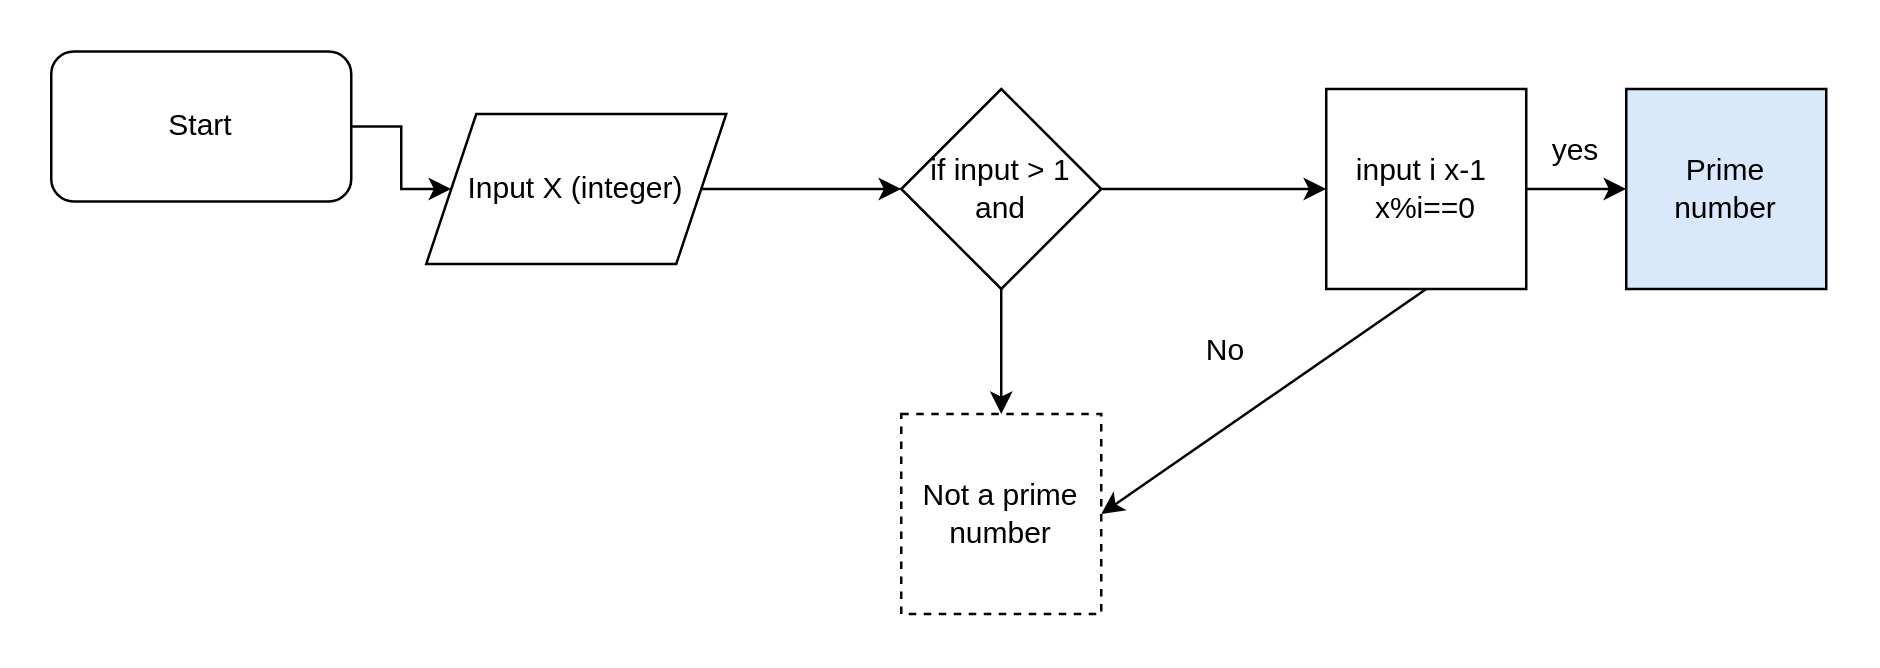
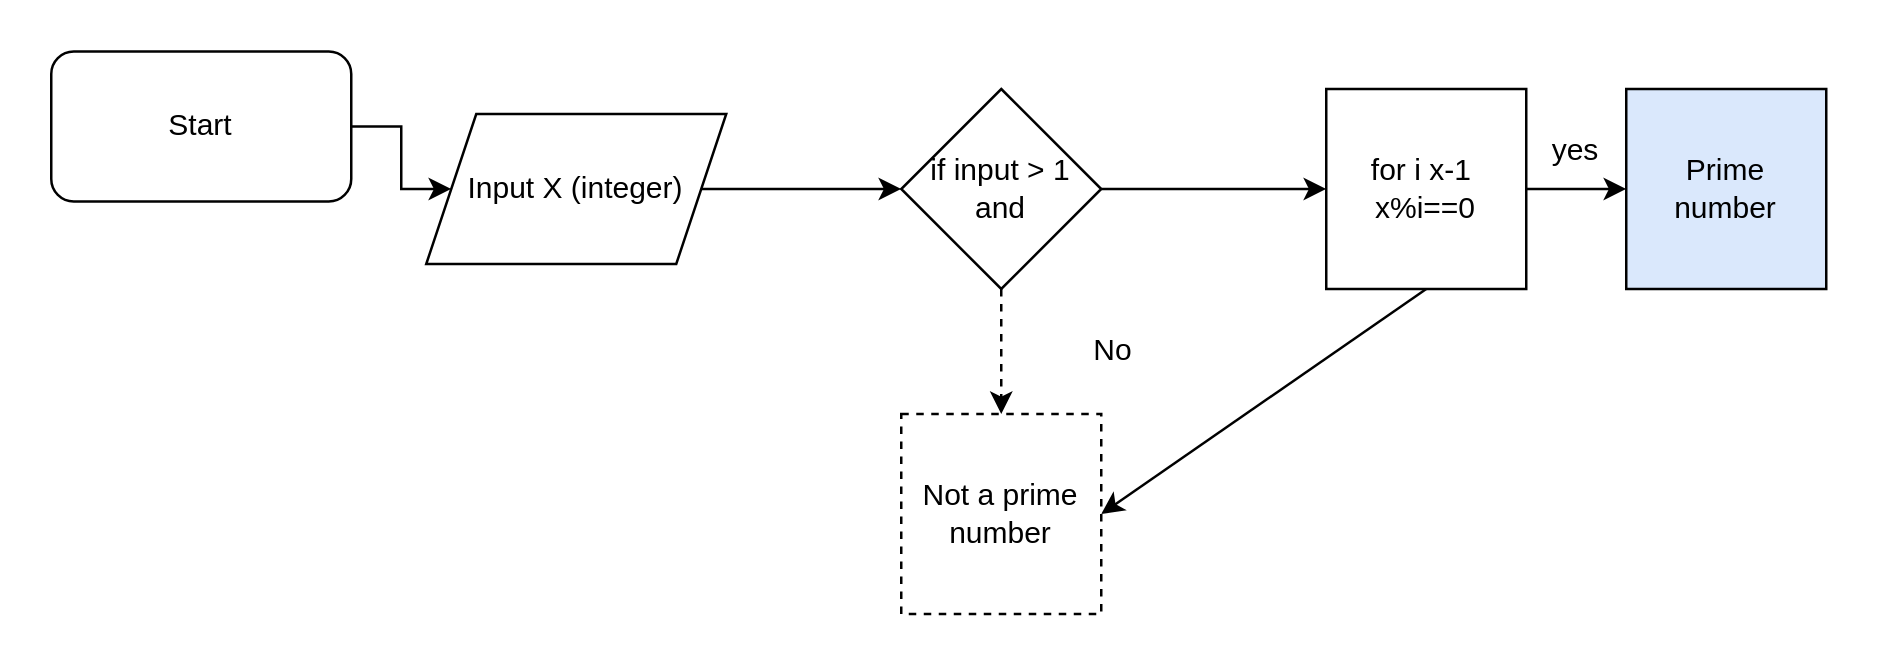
(1426, 189) -> (1426, 189)
(1001, 345) -> (1001, 345)
(1226, 351) -> (1114, 351)
